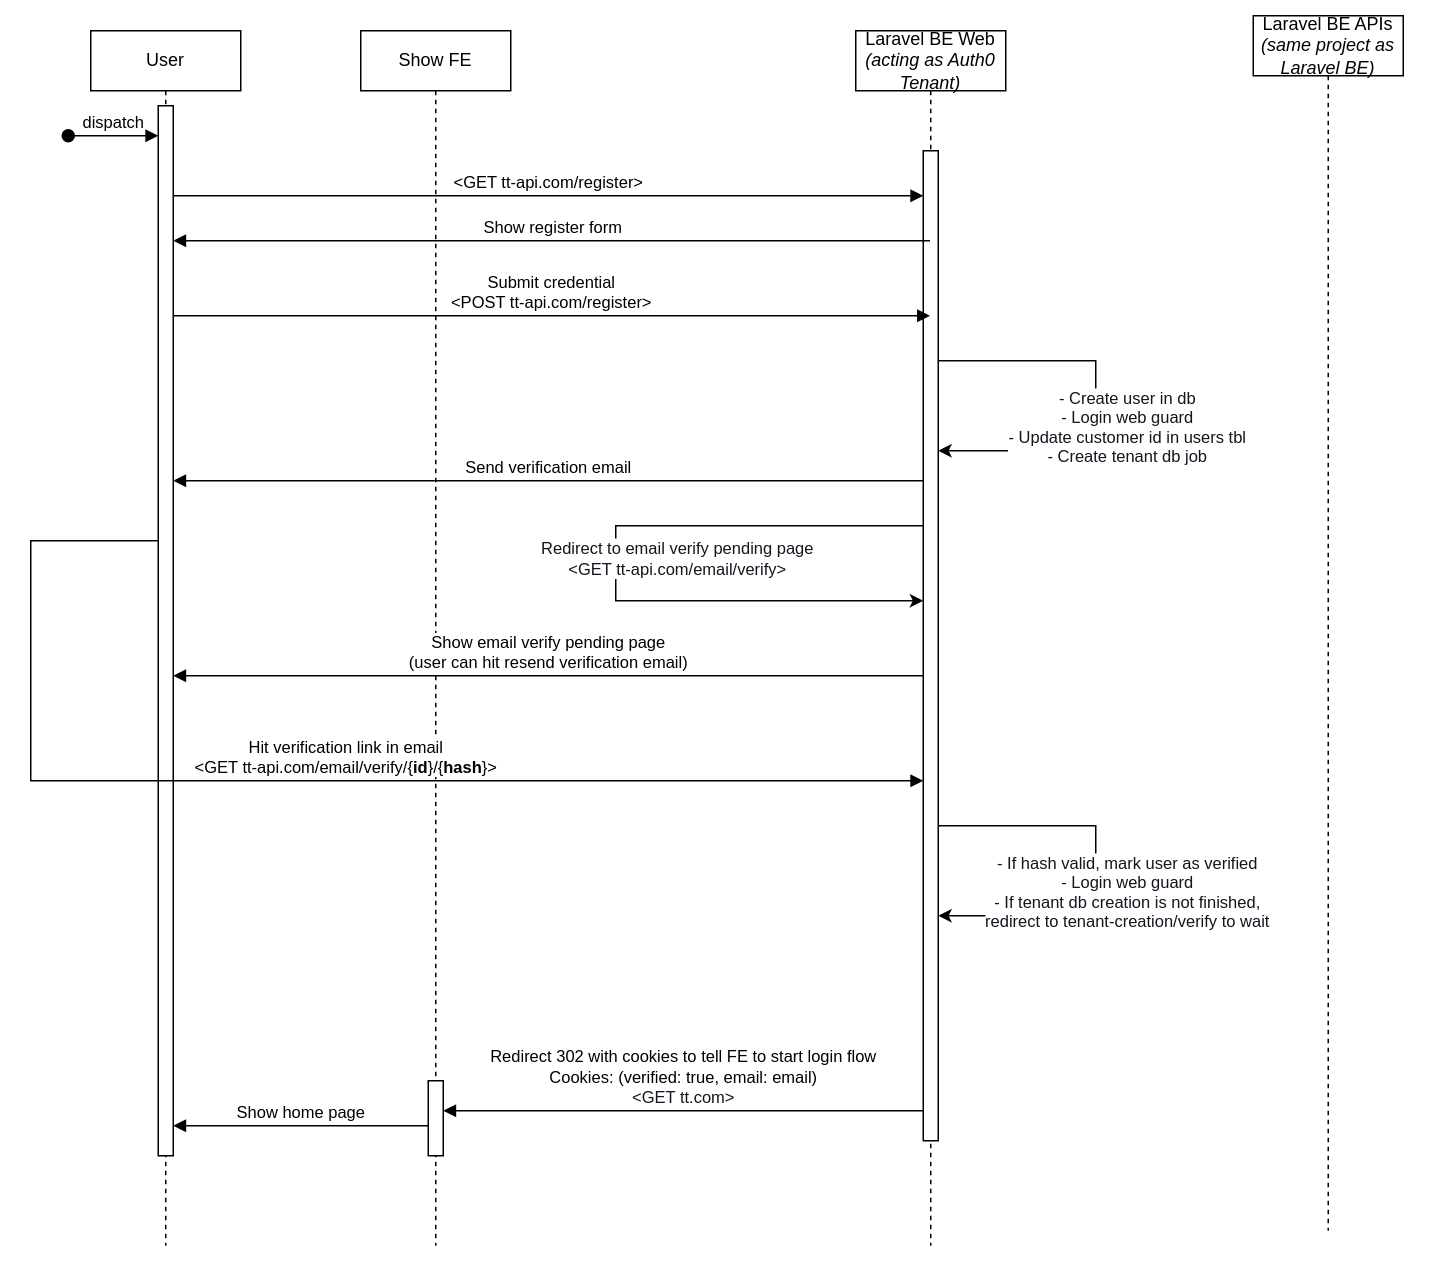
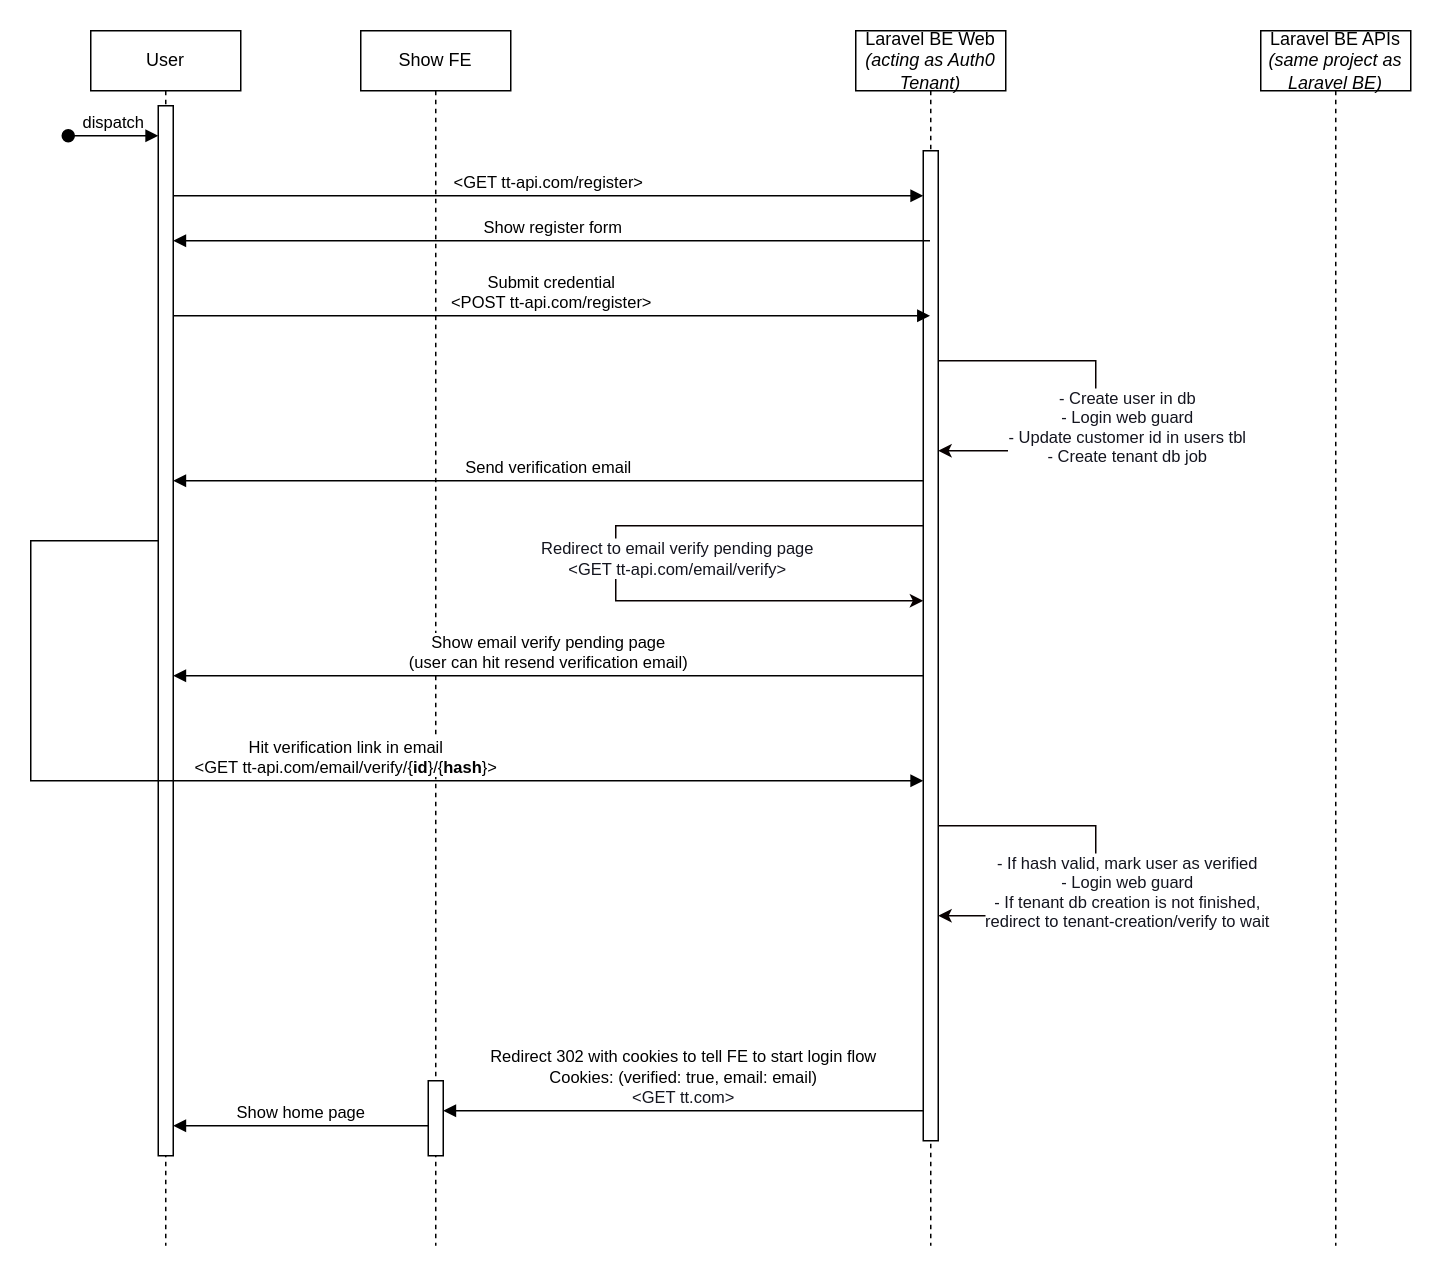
(1328, 623) -> (1336, 638)
